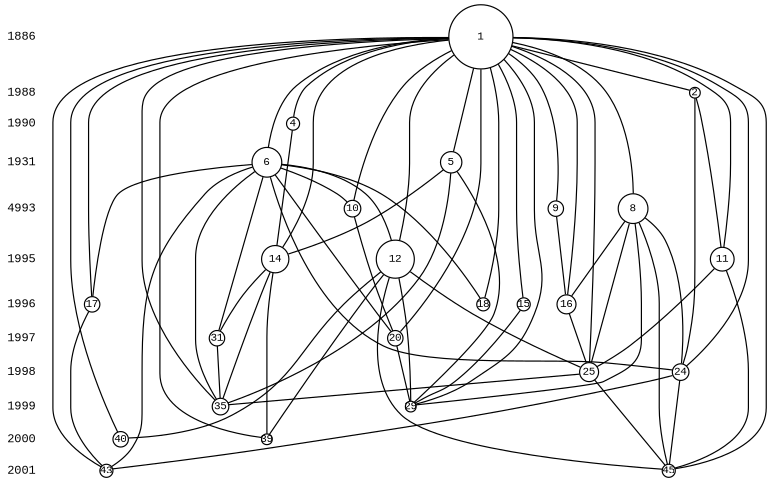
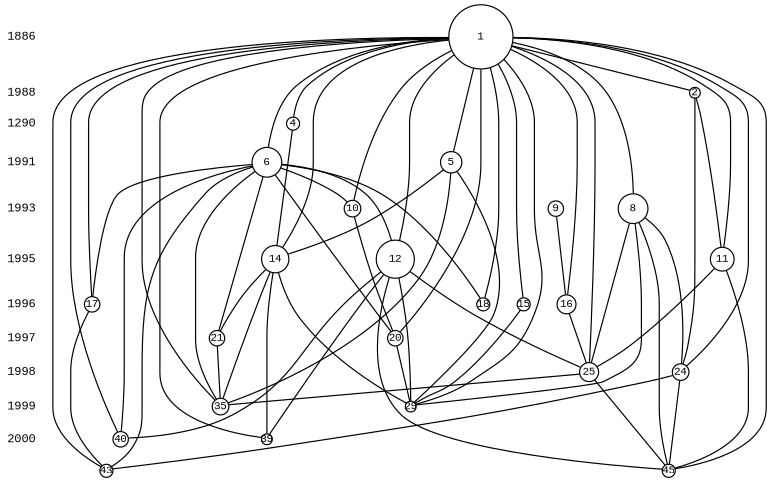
(553, 120) -> none
(22, 124) -> (22, 124)
(22, 162) -> (22, 162)
(22, 209) -> (22, 209)
(601, 255) -> none
(217, 338) -> (217, 338)
none -> (323, 343)
(423, 356) -> (124, 260)
(22, 471) -> none
